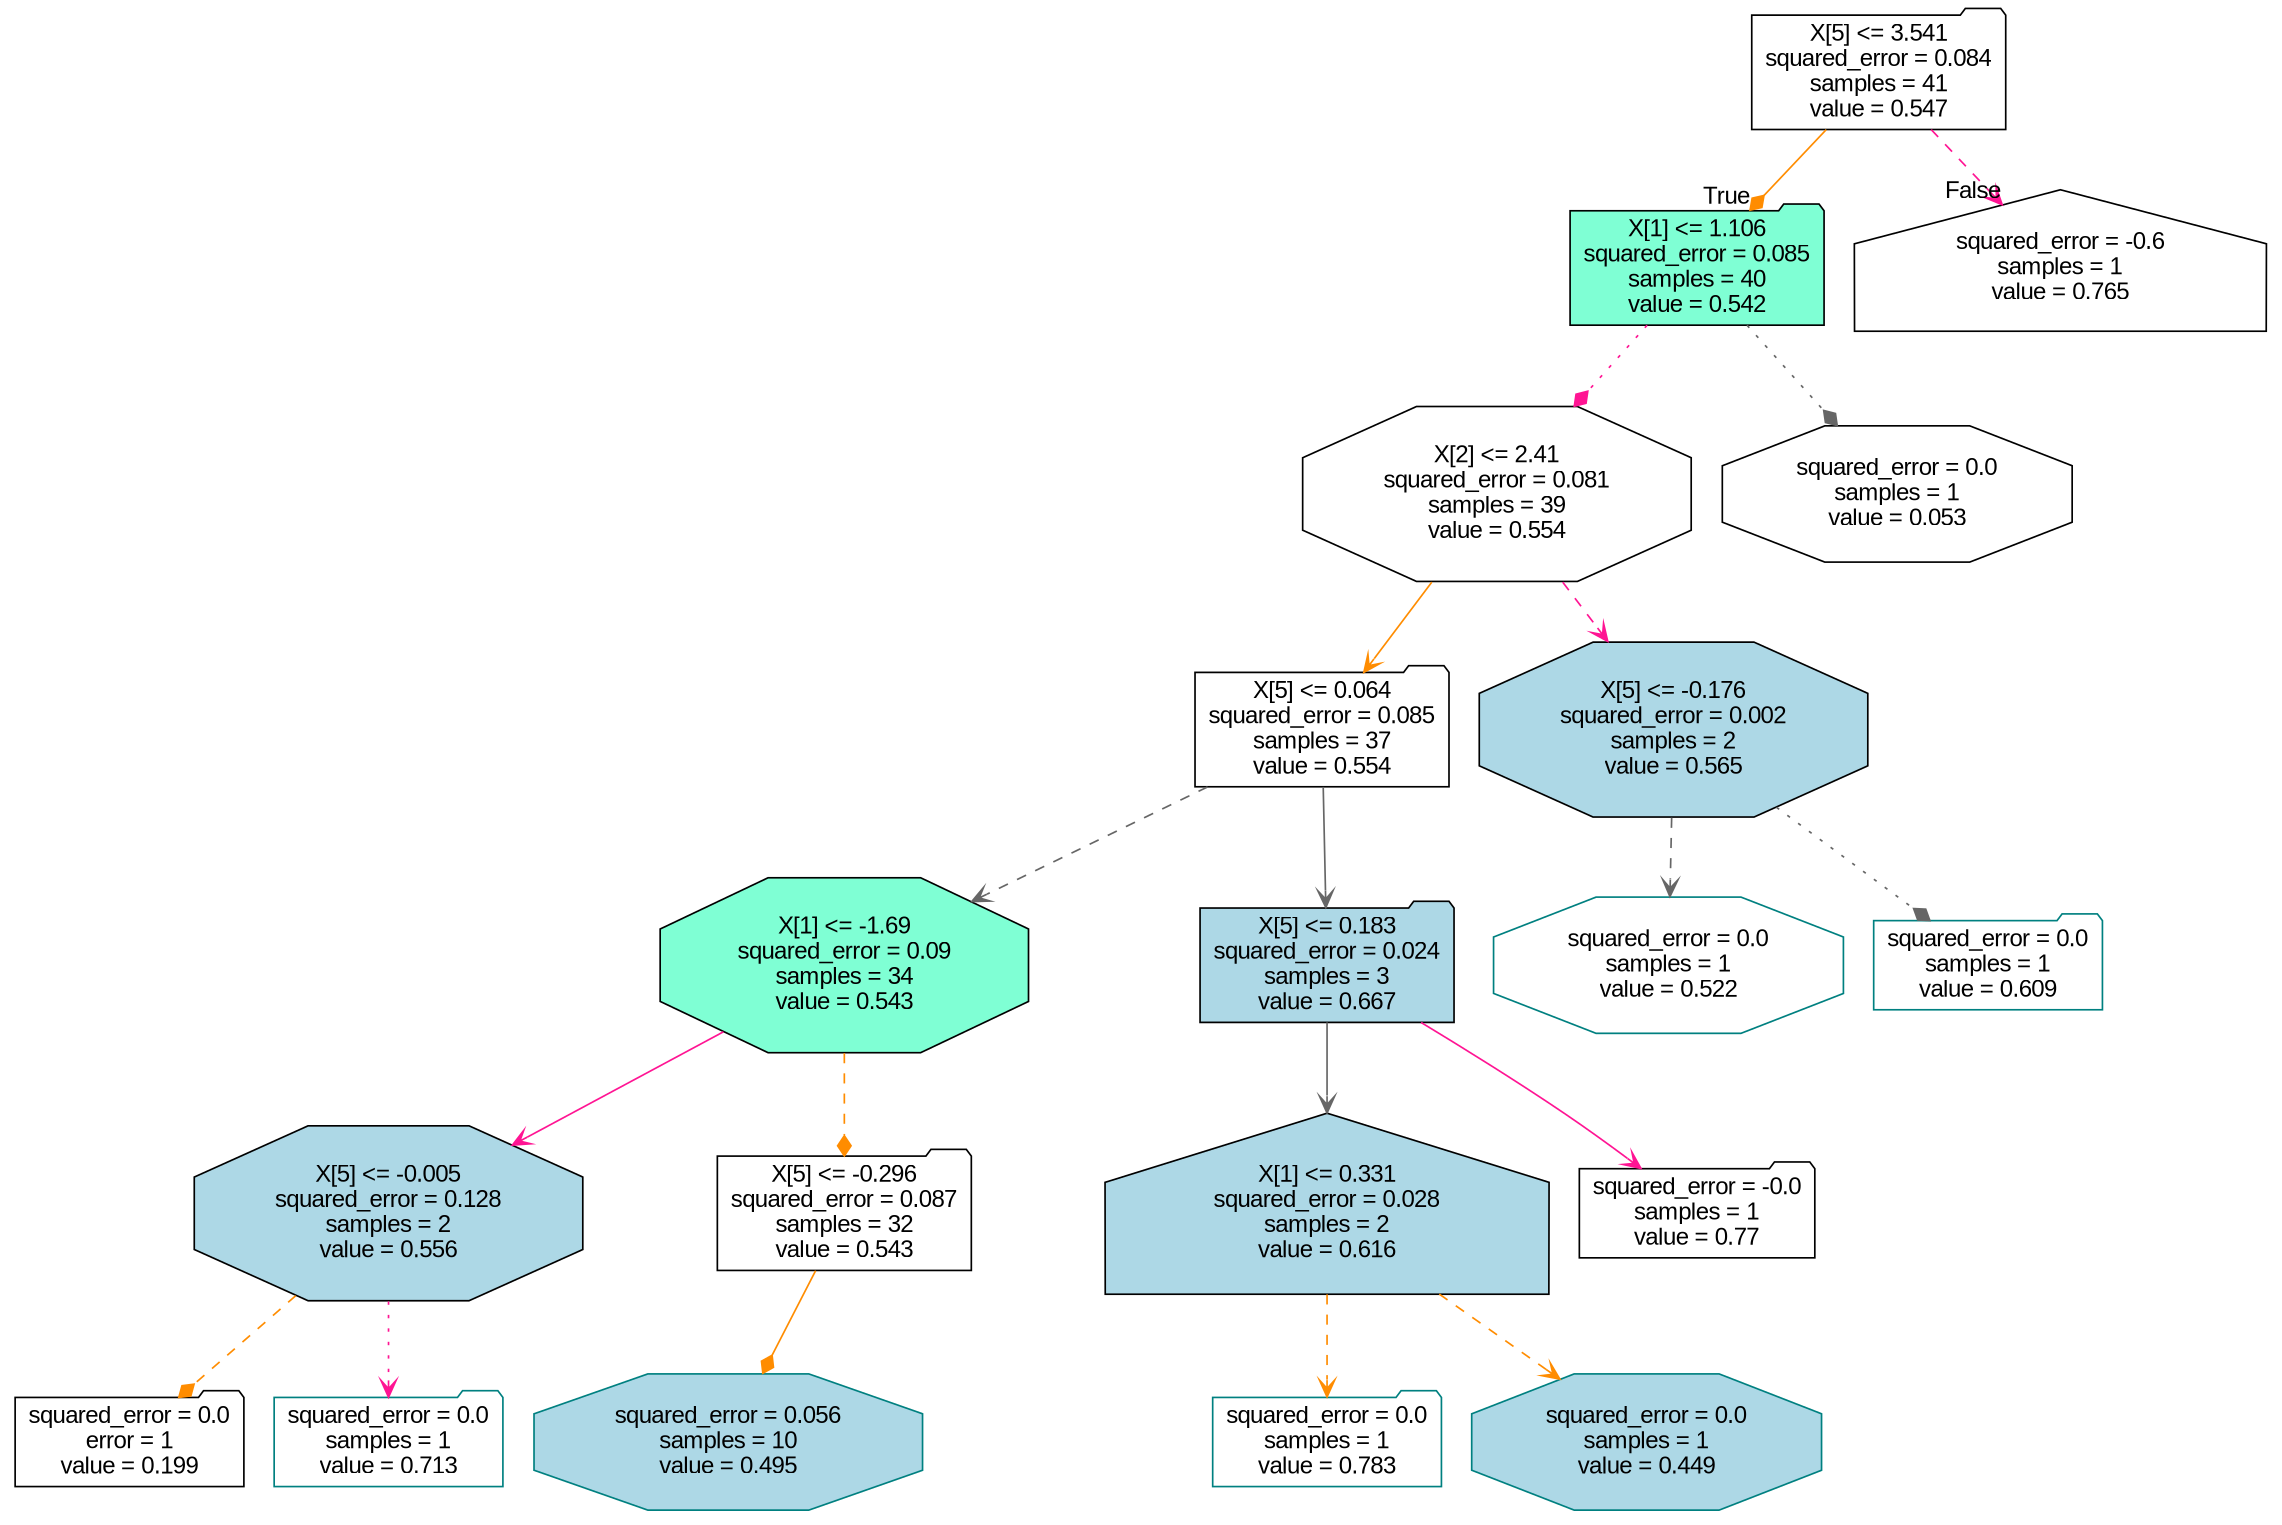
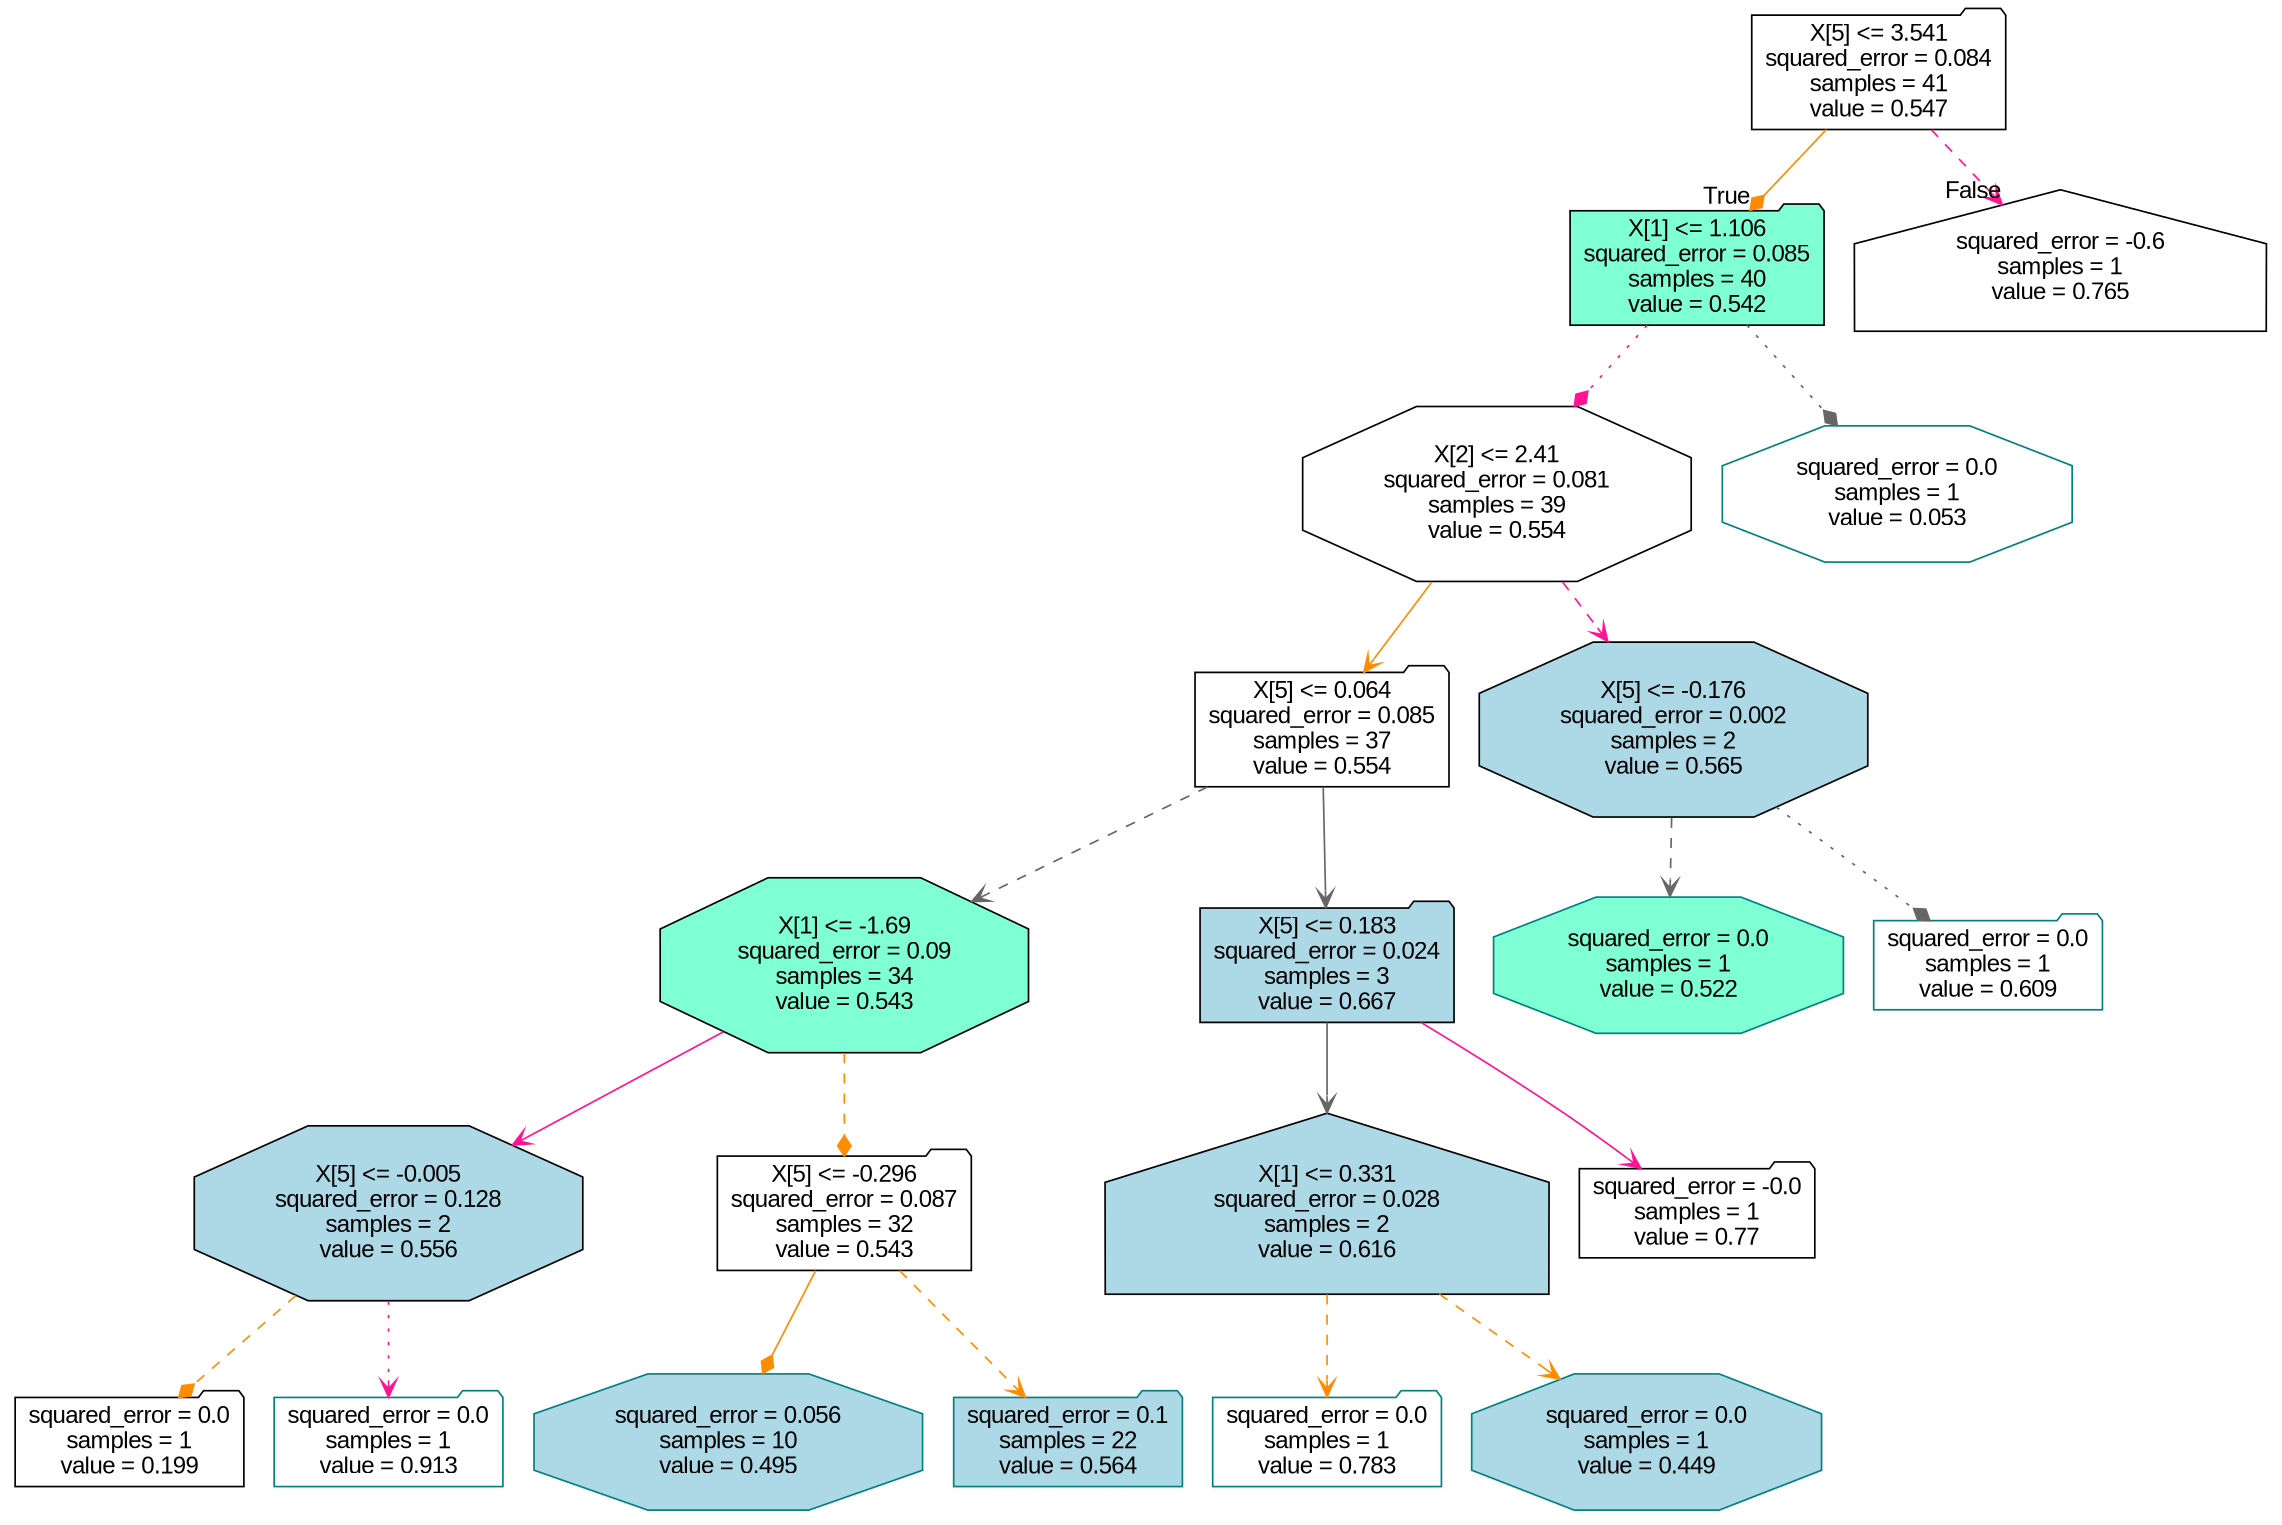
(1897, 494) -> (1897, 494)
(1668, 965) -> (1668, 965)
(130, 1442) -> (130, 1442)
(389, 1442) -> (389, 1442)
none -> (1068, 1442)
